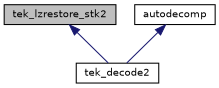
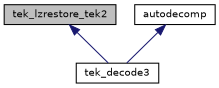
(60, 15) -> (60, 15)
(118, 73) -> (118, 73)
